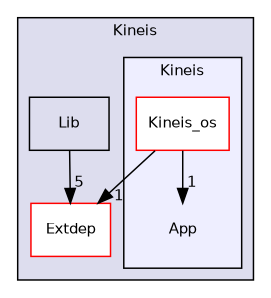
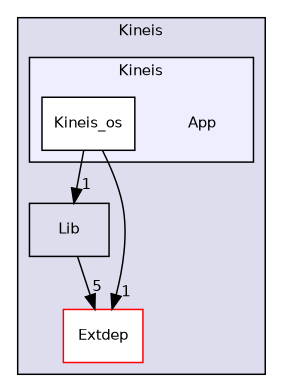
(183, 124) -> (88, 124)
(183, 170) -> (80, 171)
